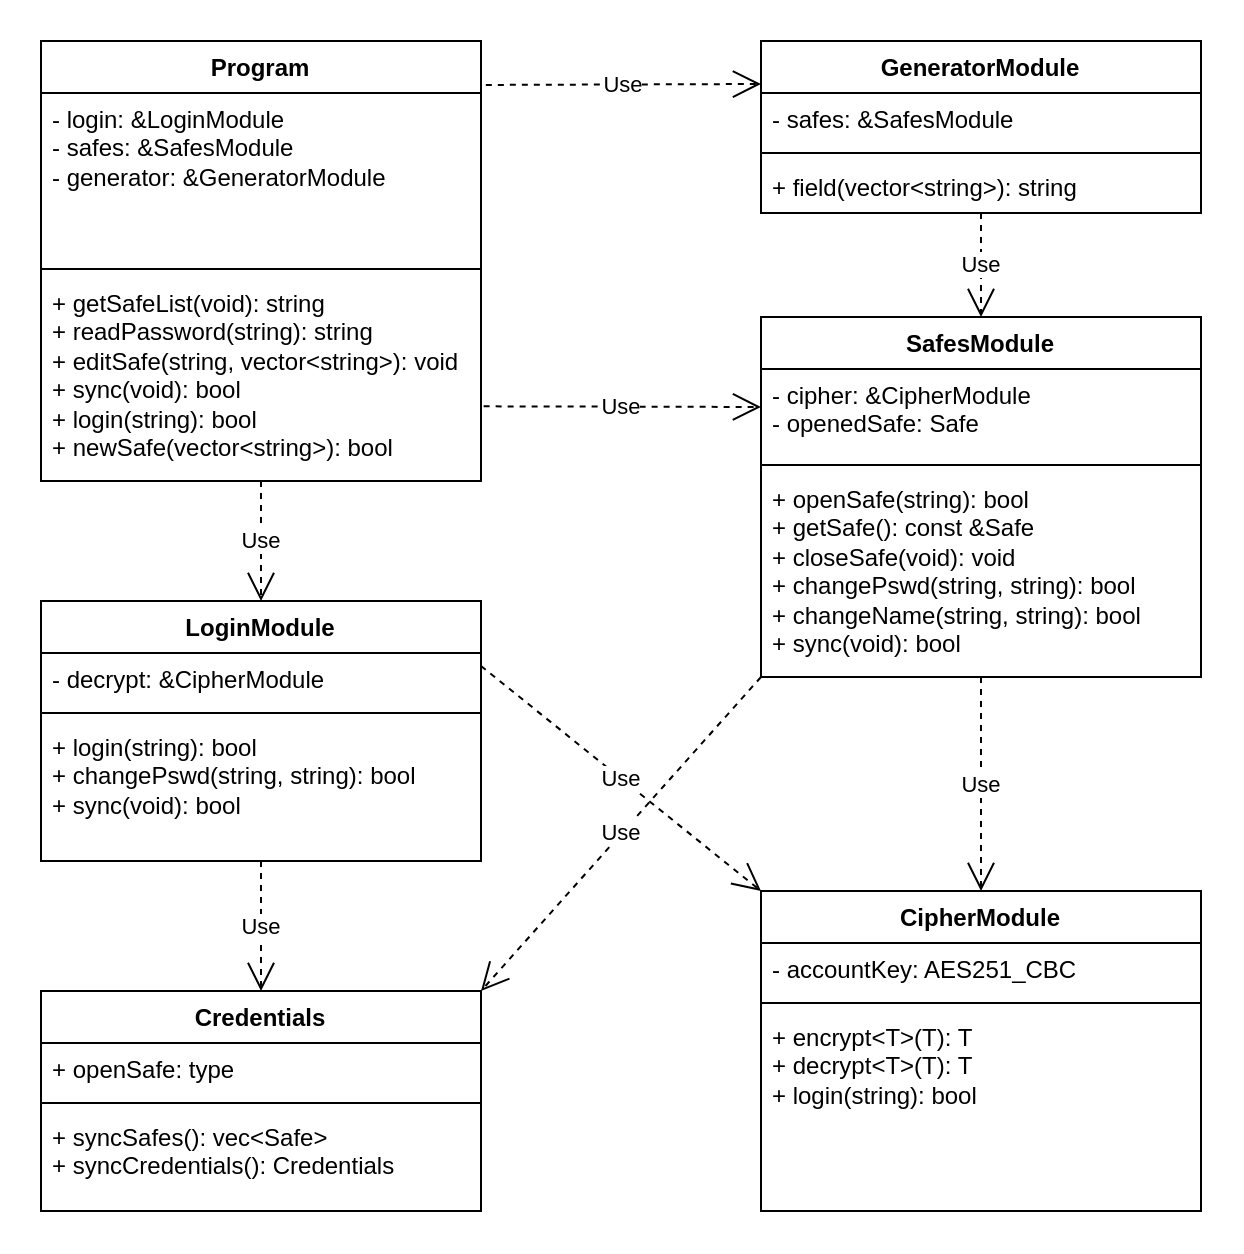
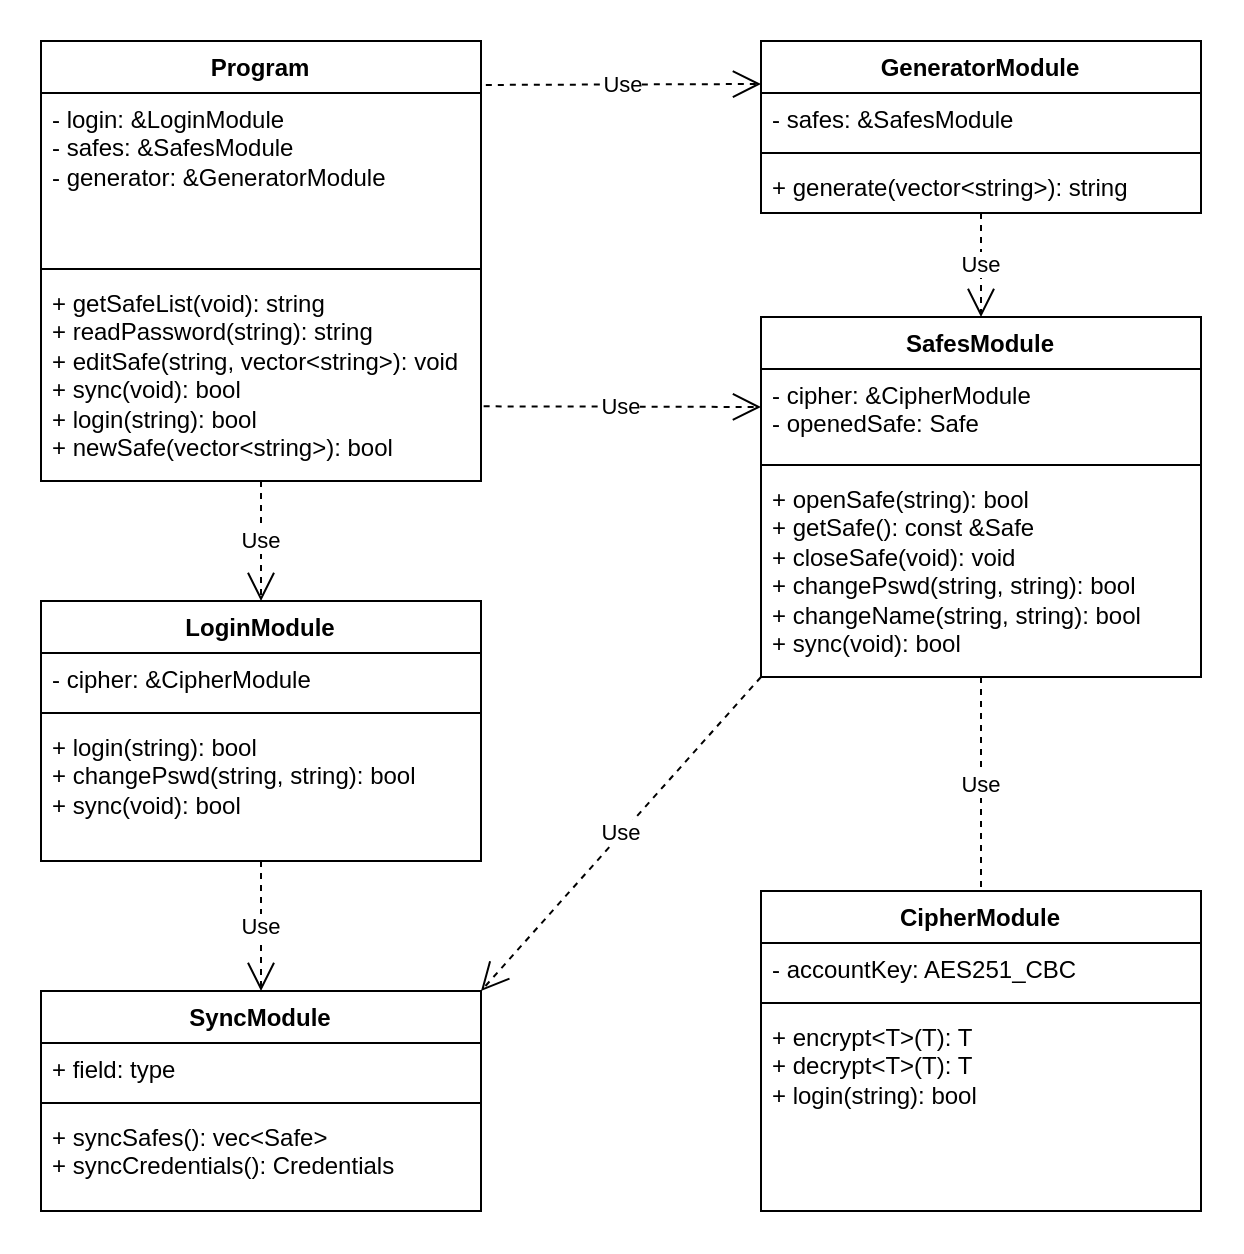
(959, 189) -> (983, 204)
(199, 681) -> (189, 681)
(558, 728) -> none
(981, 883) -> (981, 885)
(261, 1019) -> (261, 1019)
(151, 1071) -> (125, 1071)
